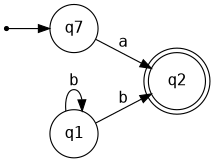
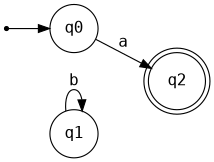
(74, 29) -> (74, 29)
(119, 111) -> none
